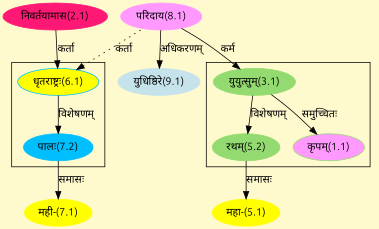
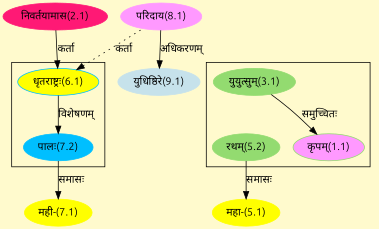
(209, 45) -> none
(251, 111) -> none
